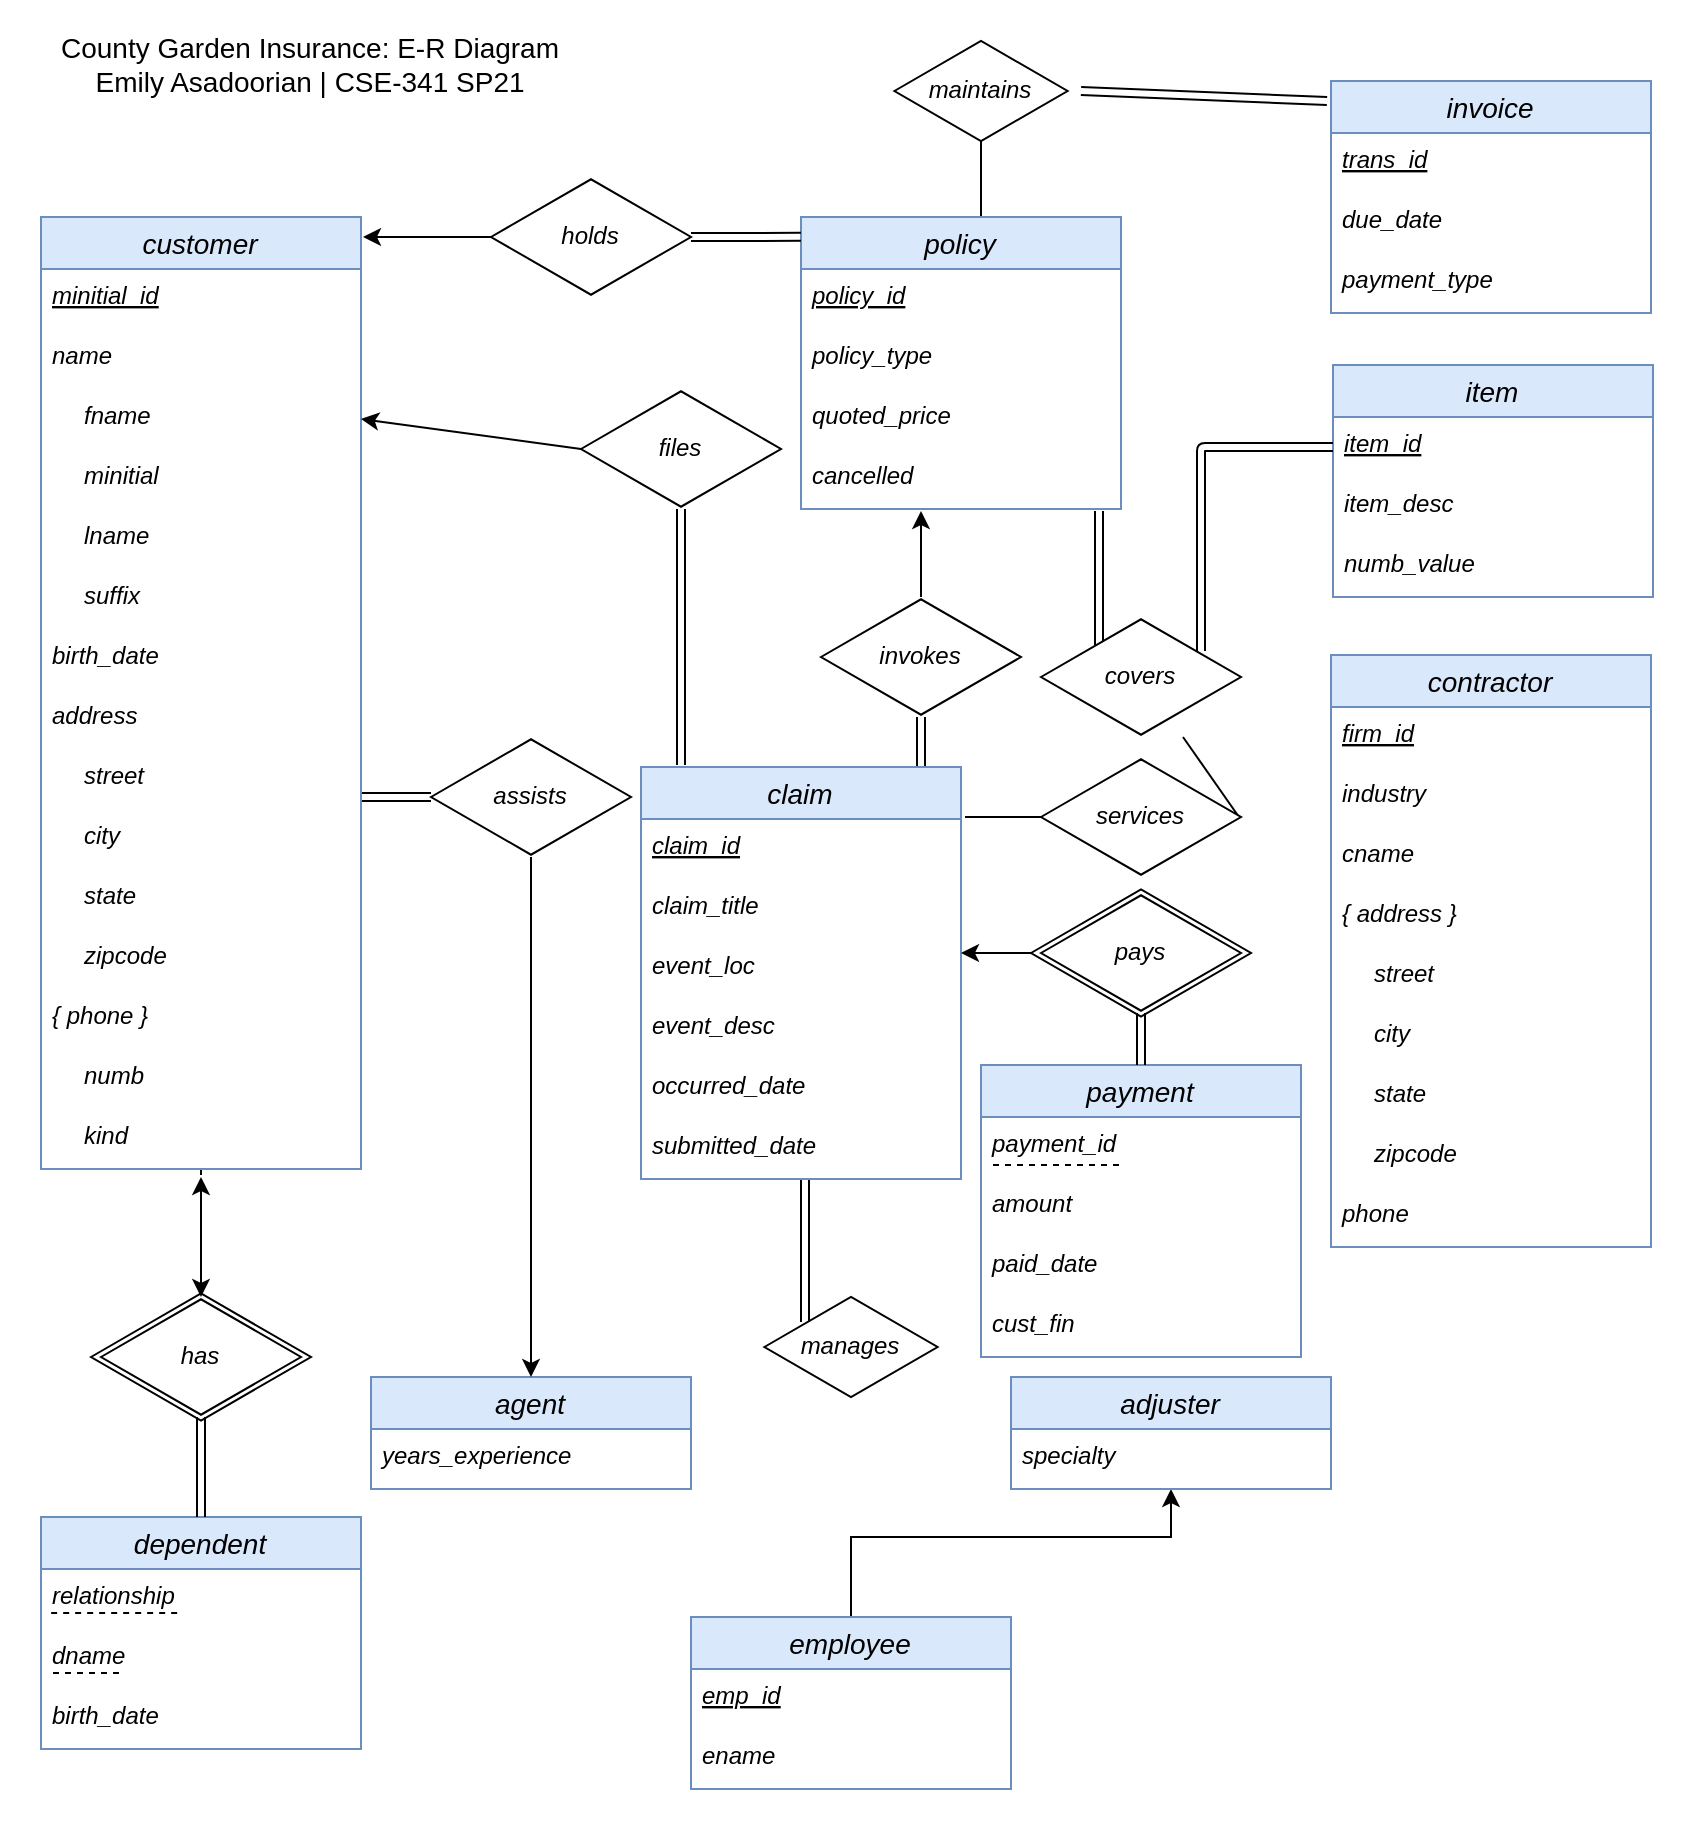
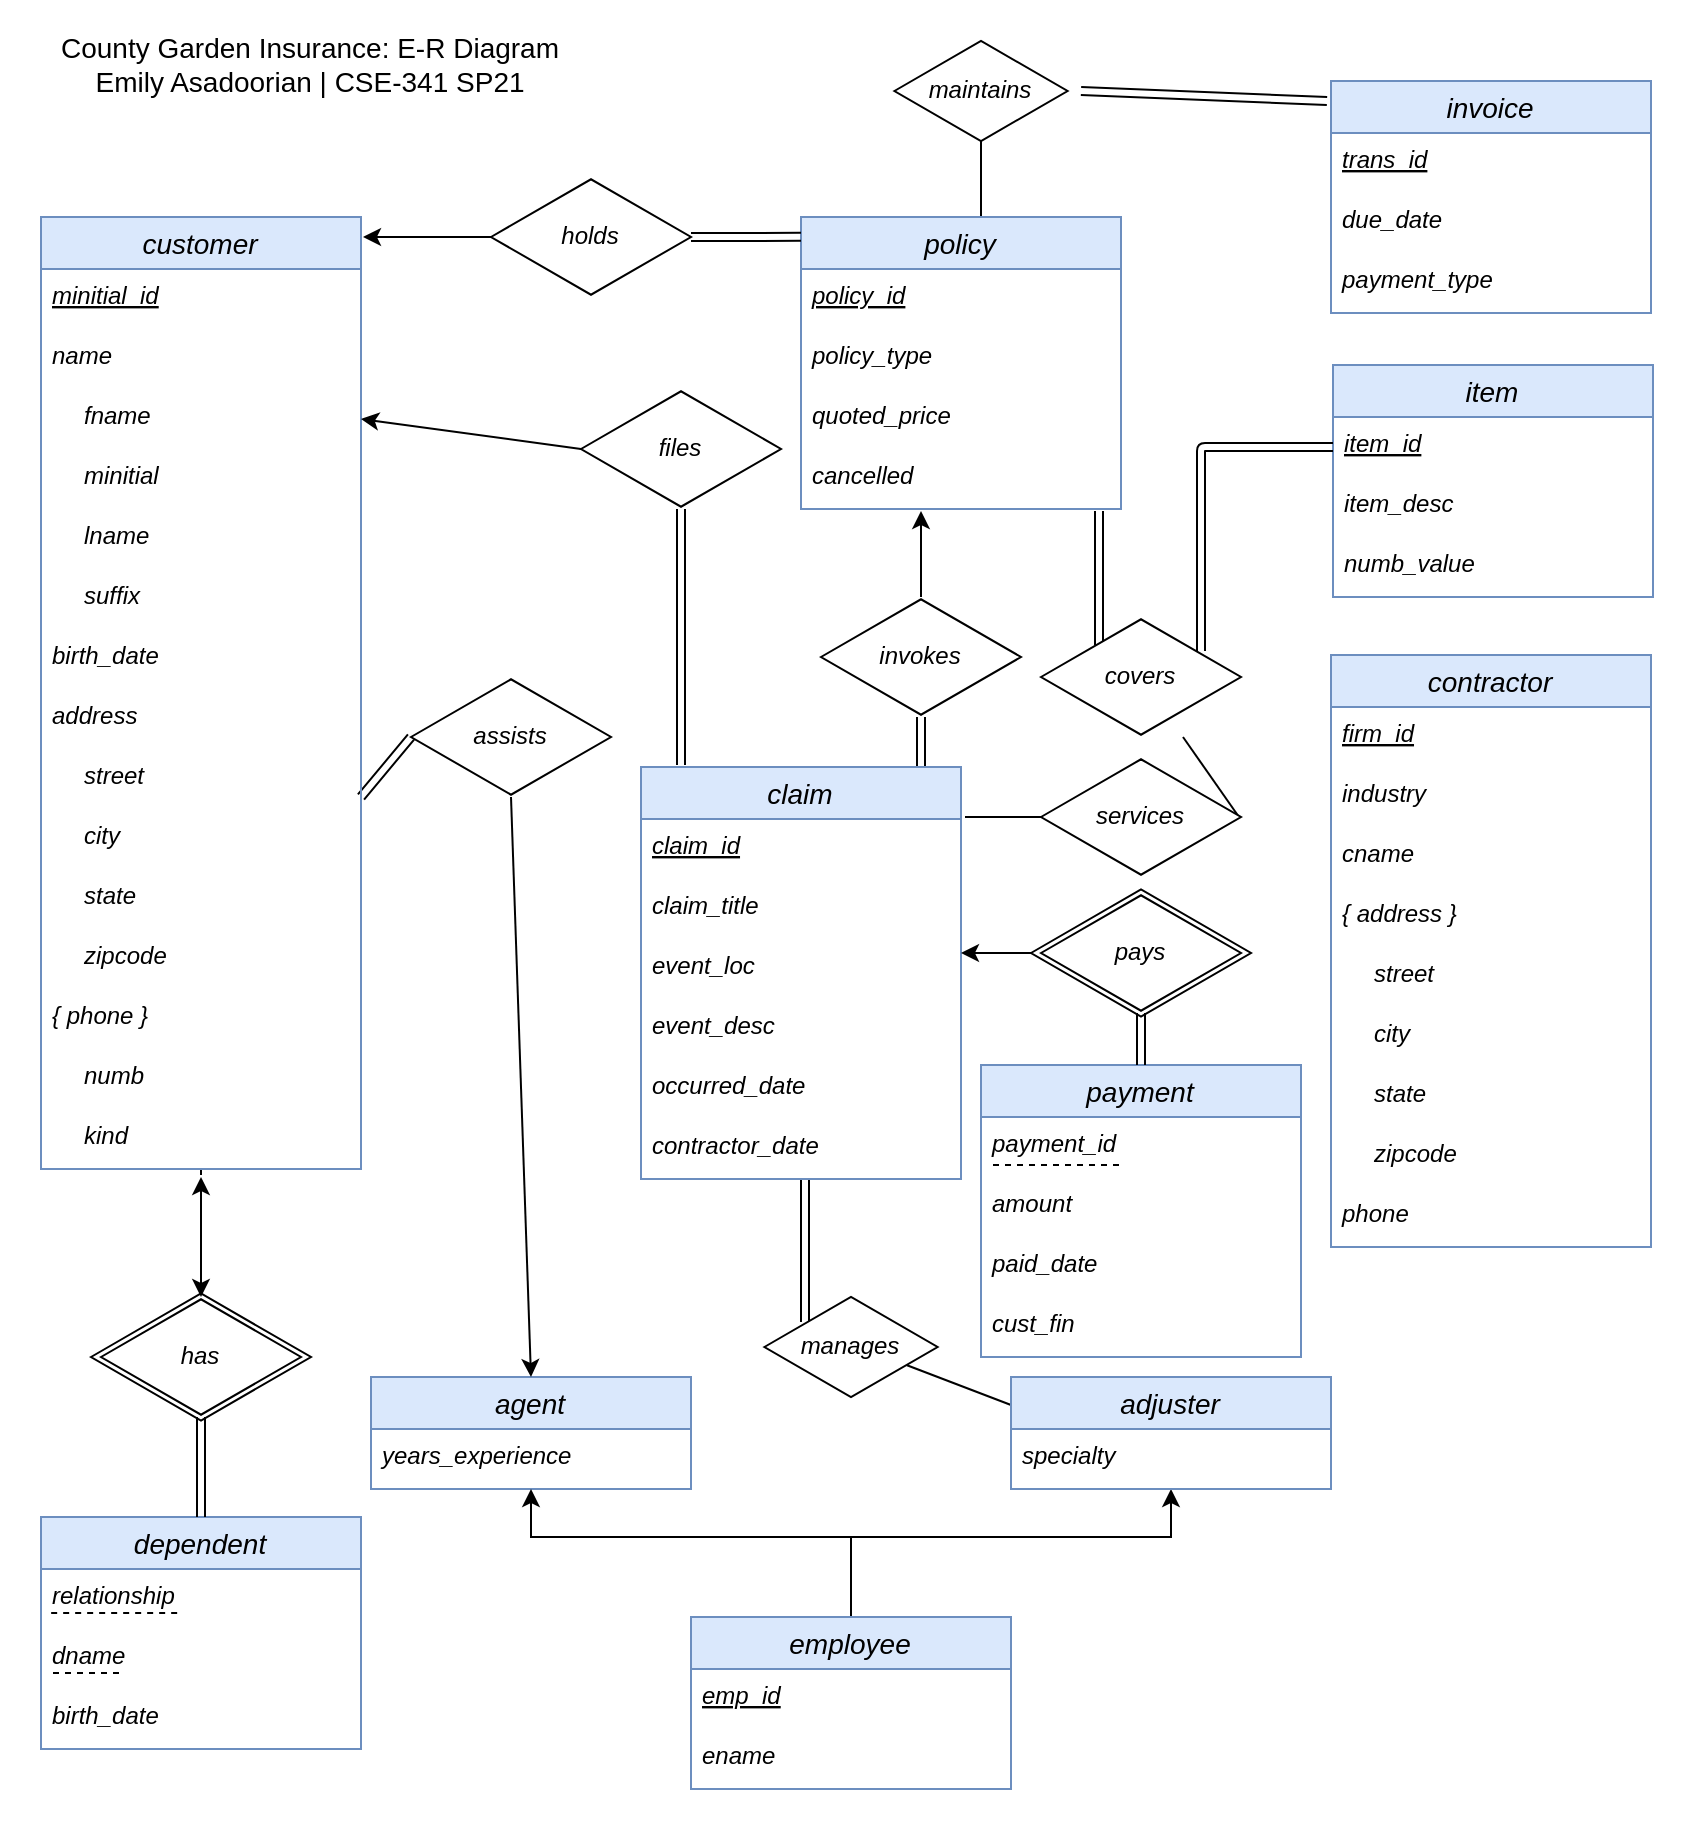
(531, 797) -> (511, 737)
(743, 1146) -> (753, 1146)
none -> (959, 1385)
none -> (672, 1537)
